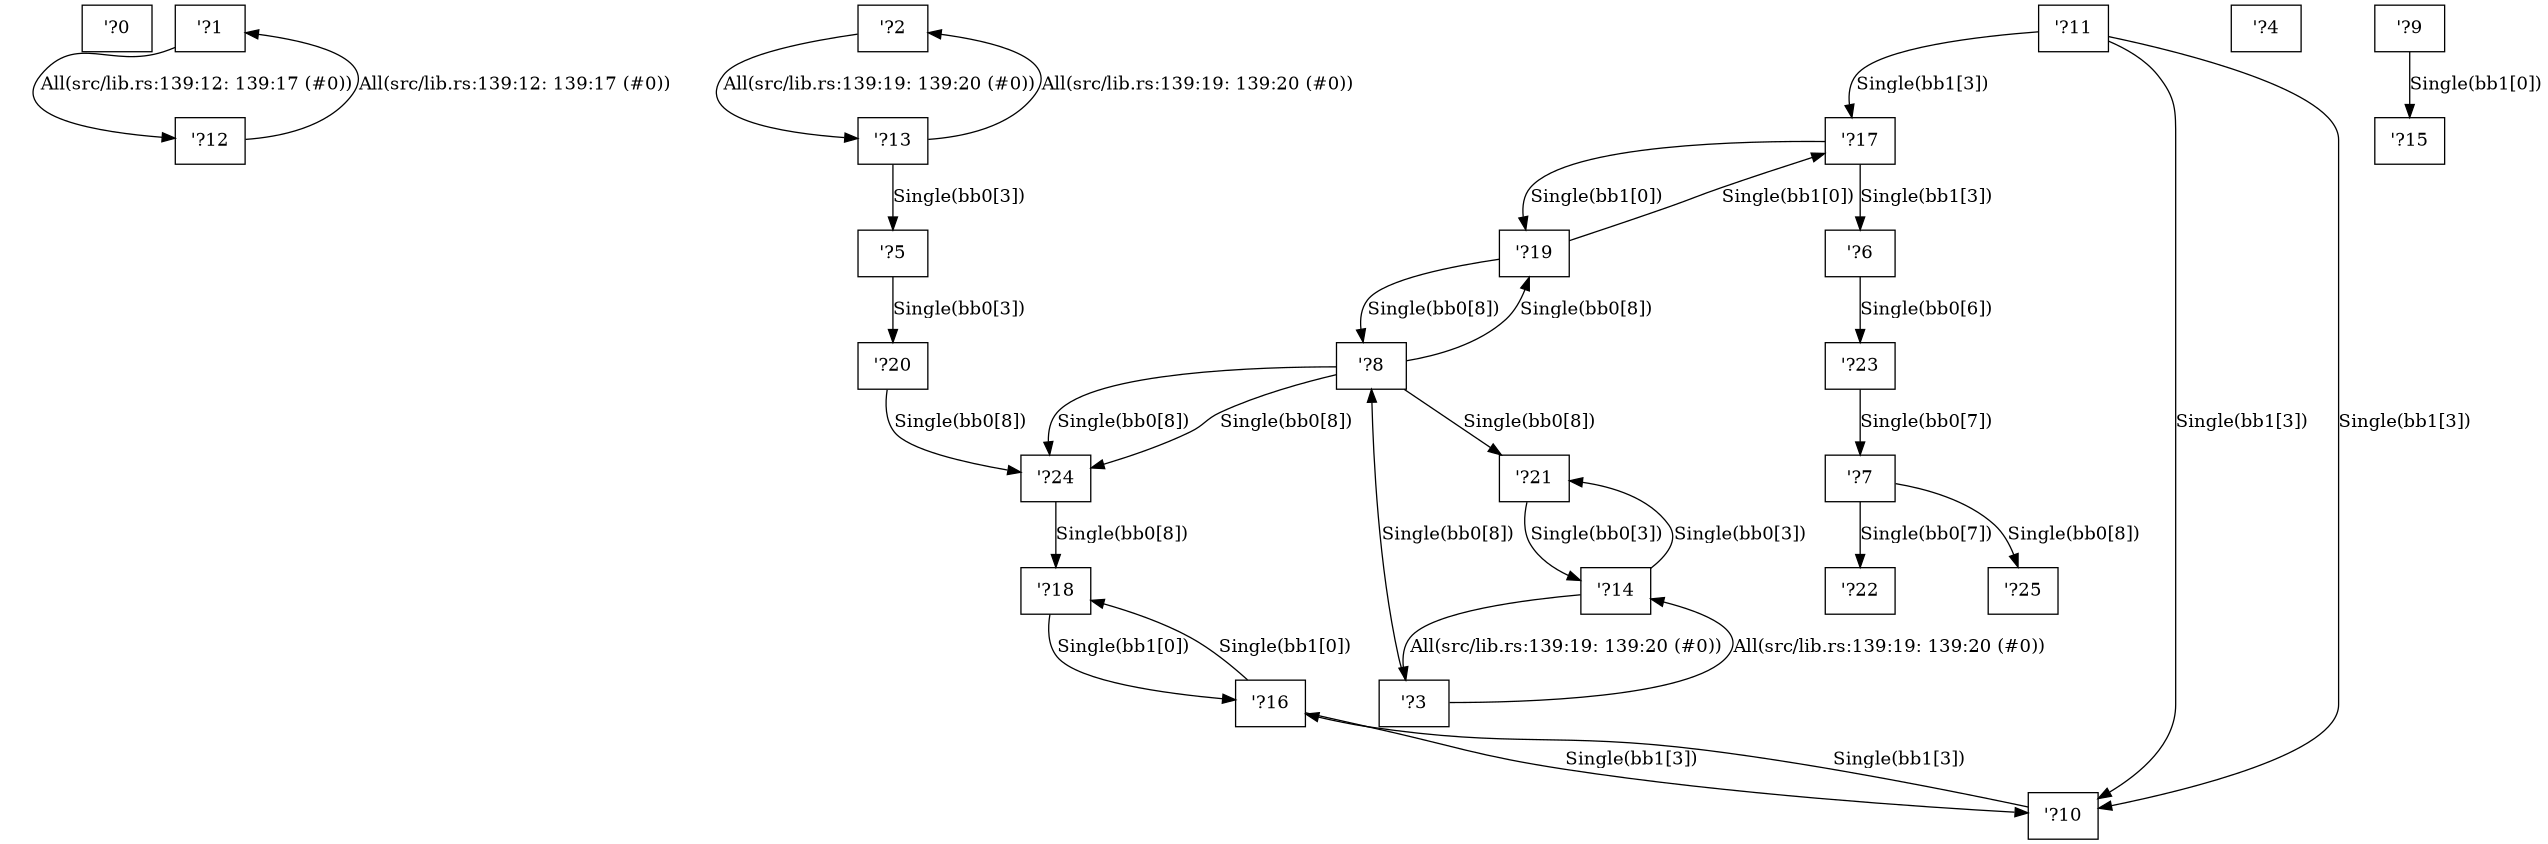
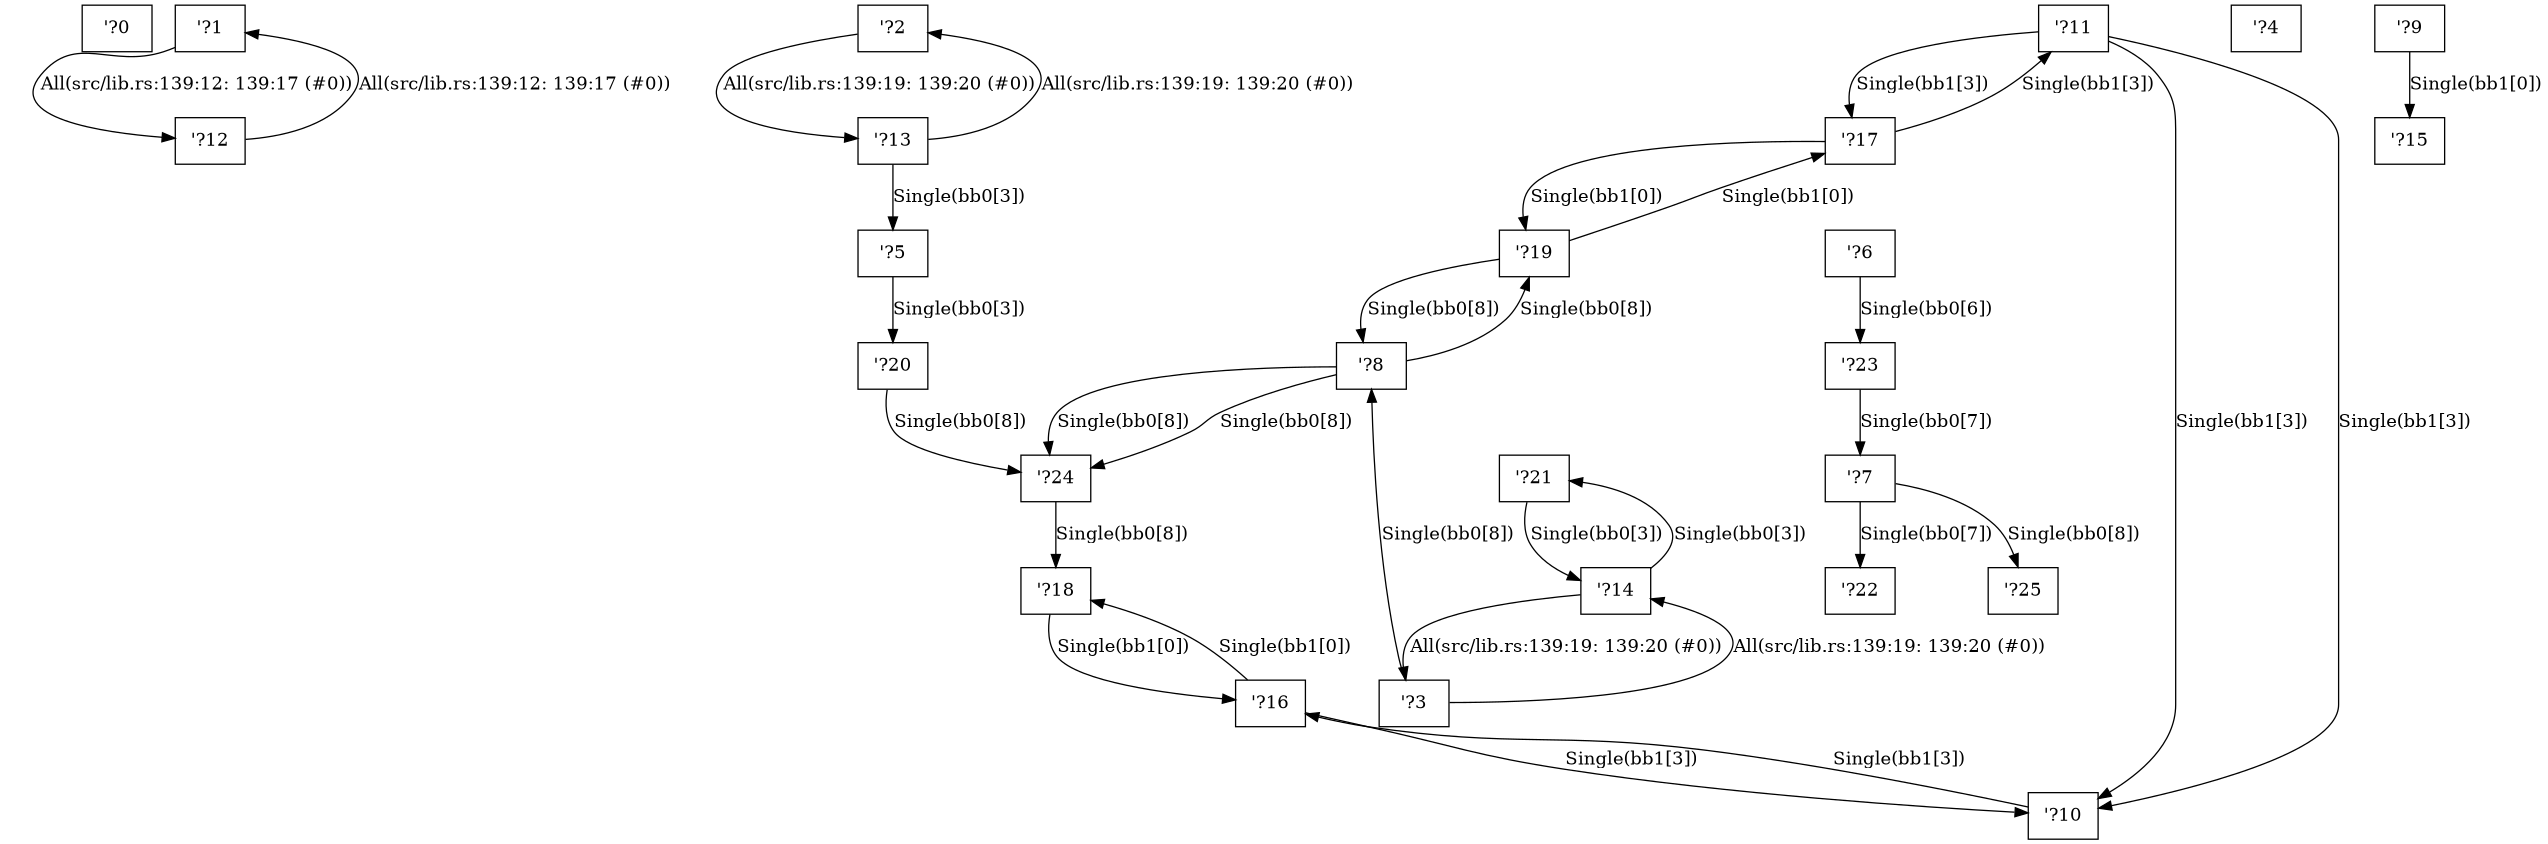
(1860, 191) -> (1973, 105)
(1448, 419) -> none
